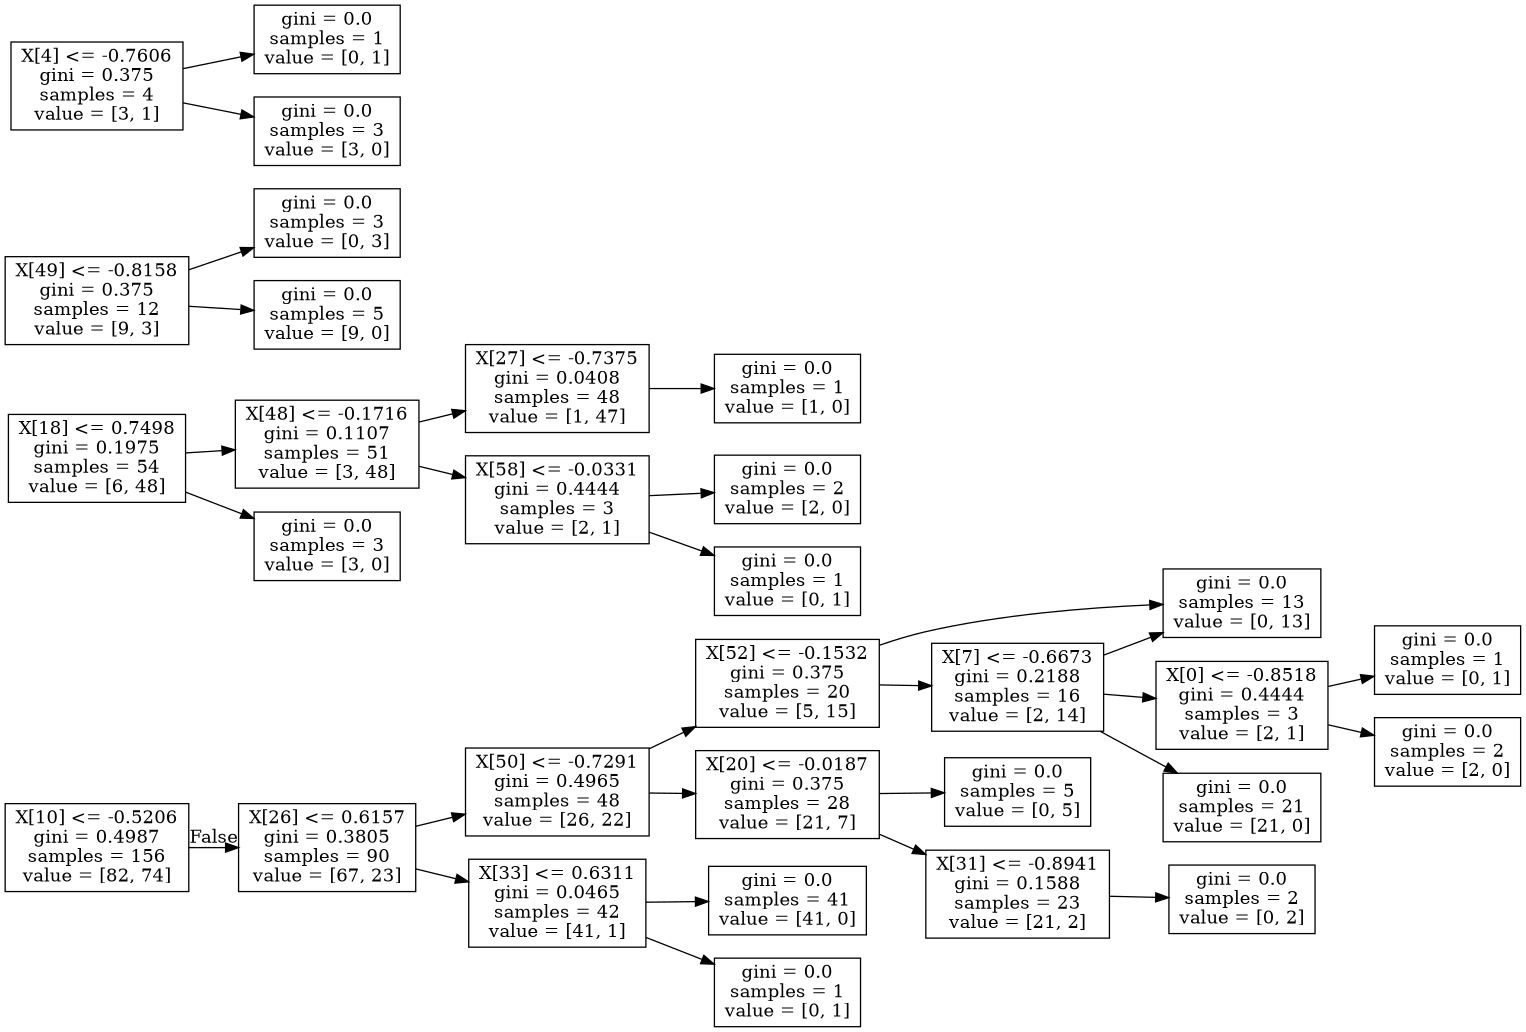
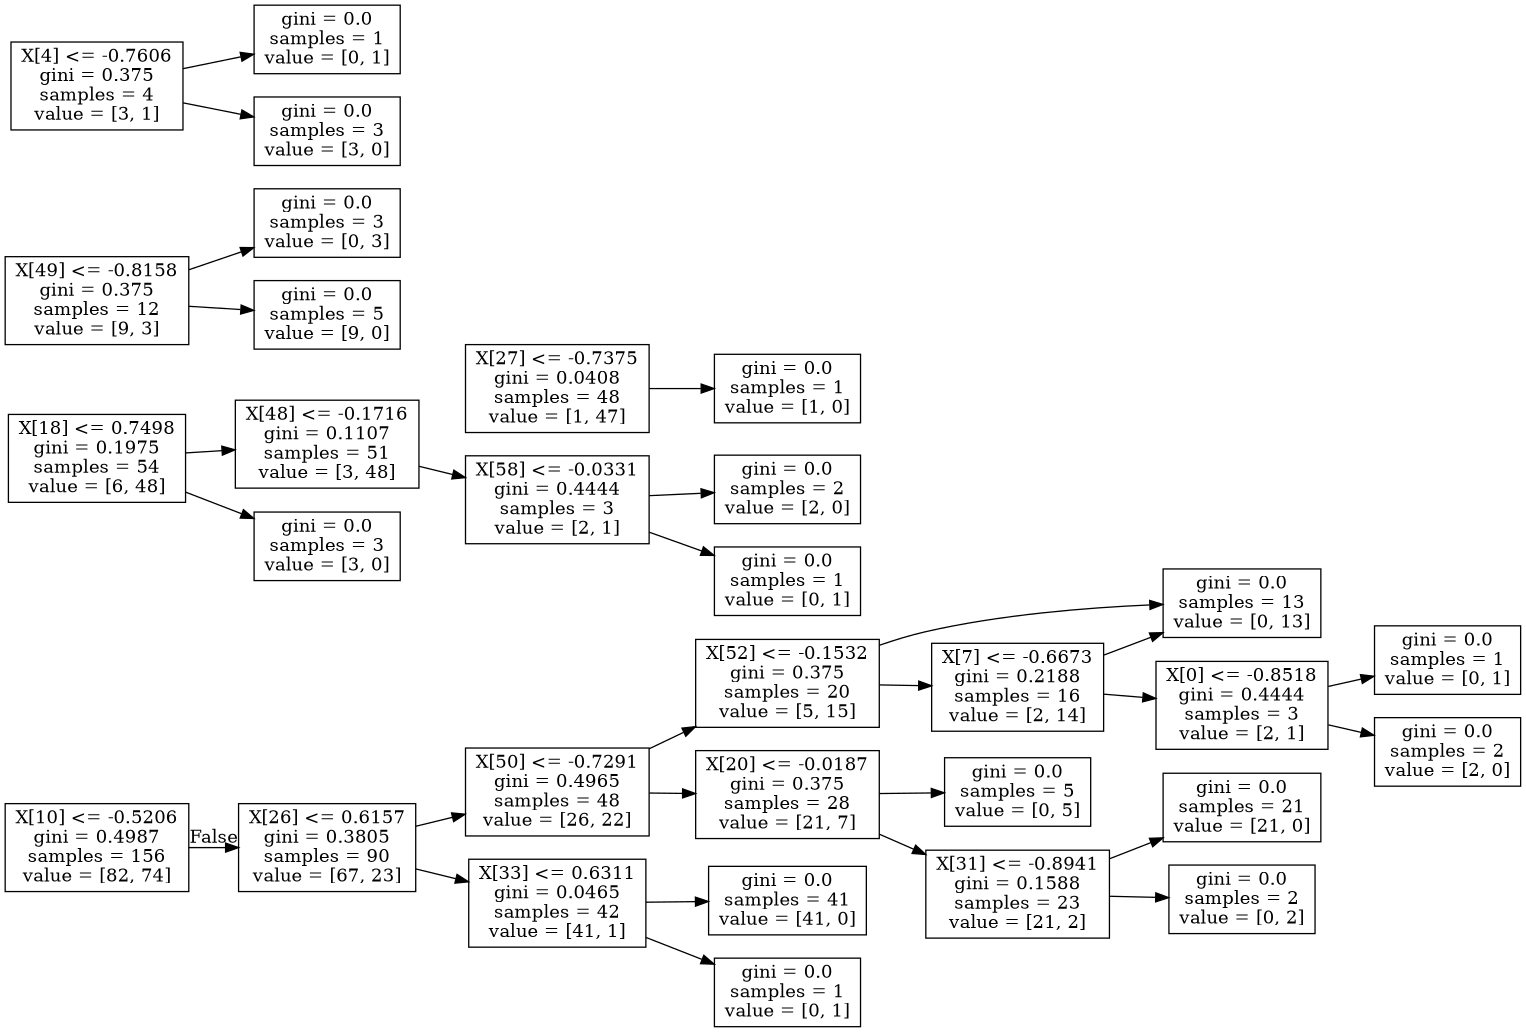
(436, 418) -> none
(1133, 749) -> (1130, 851)
